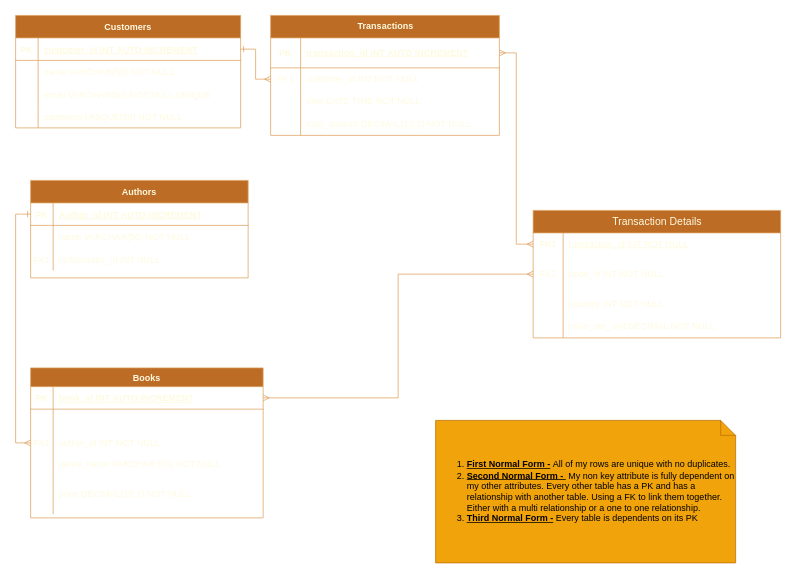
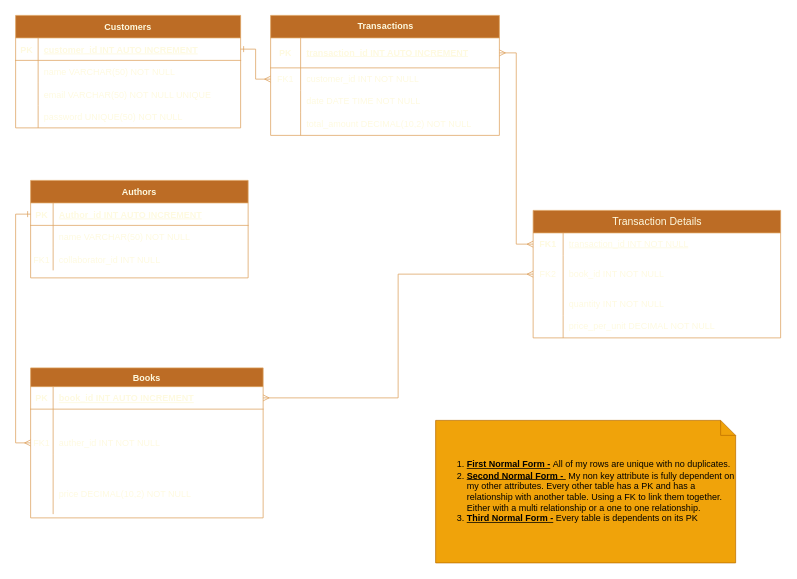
(158, 464) -> none
